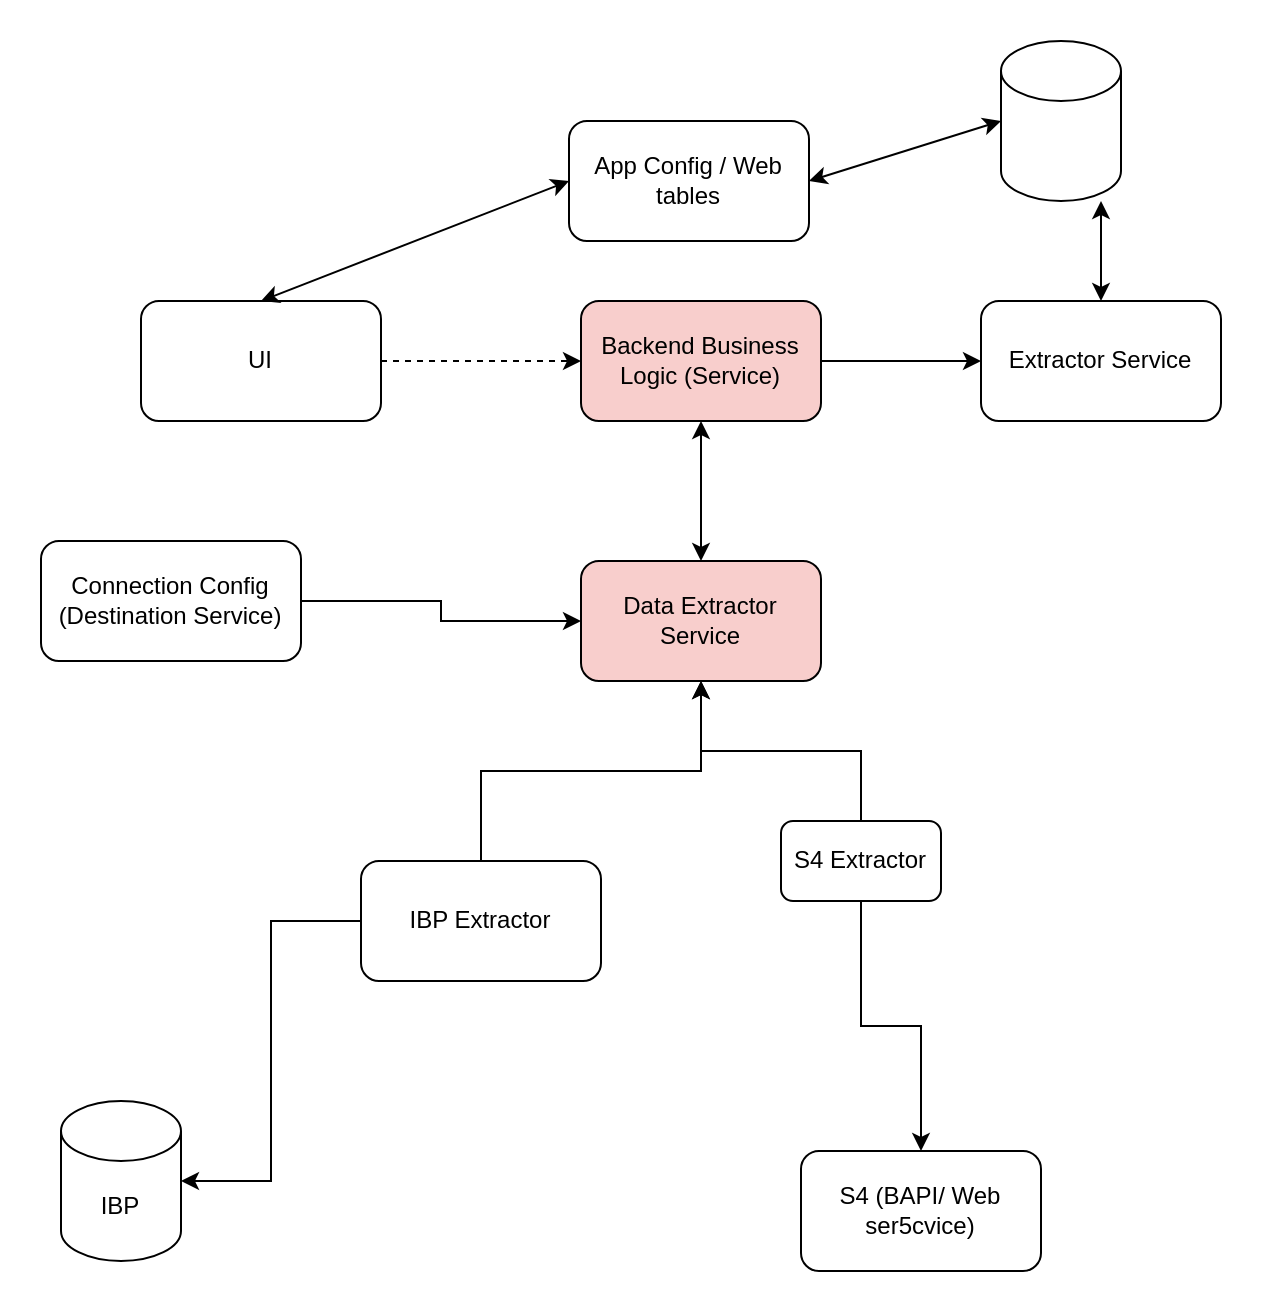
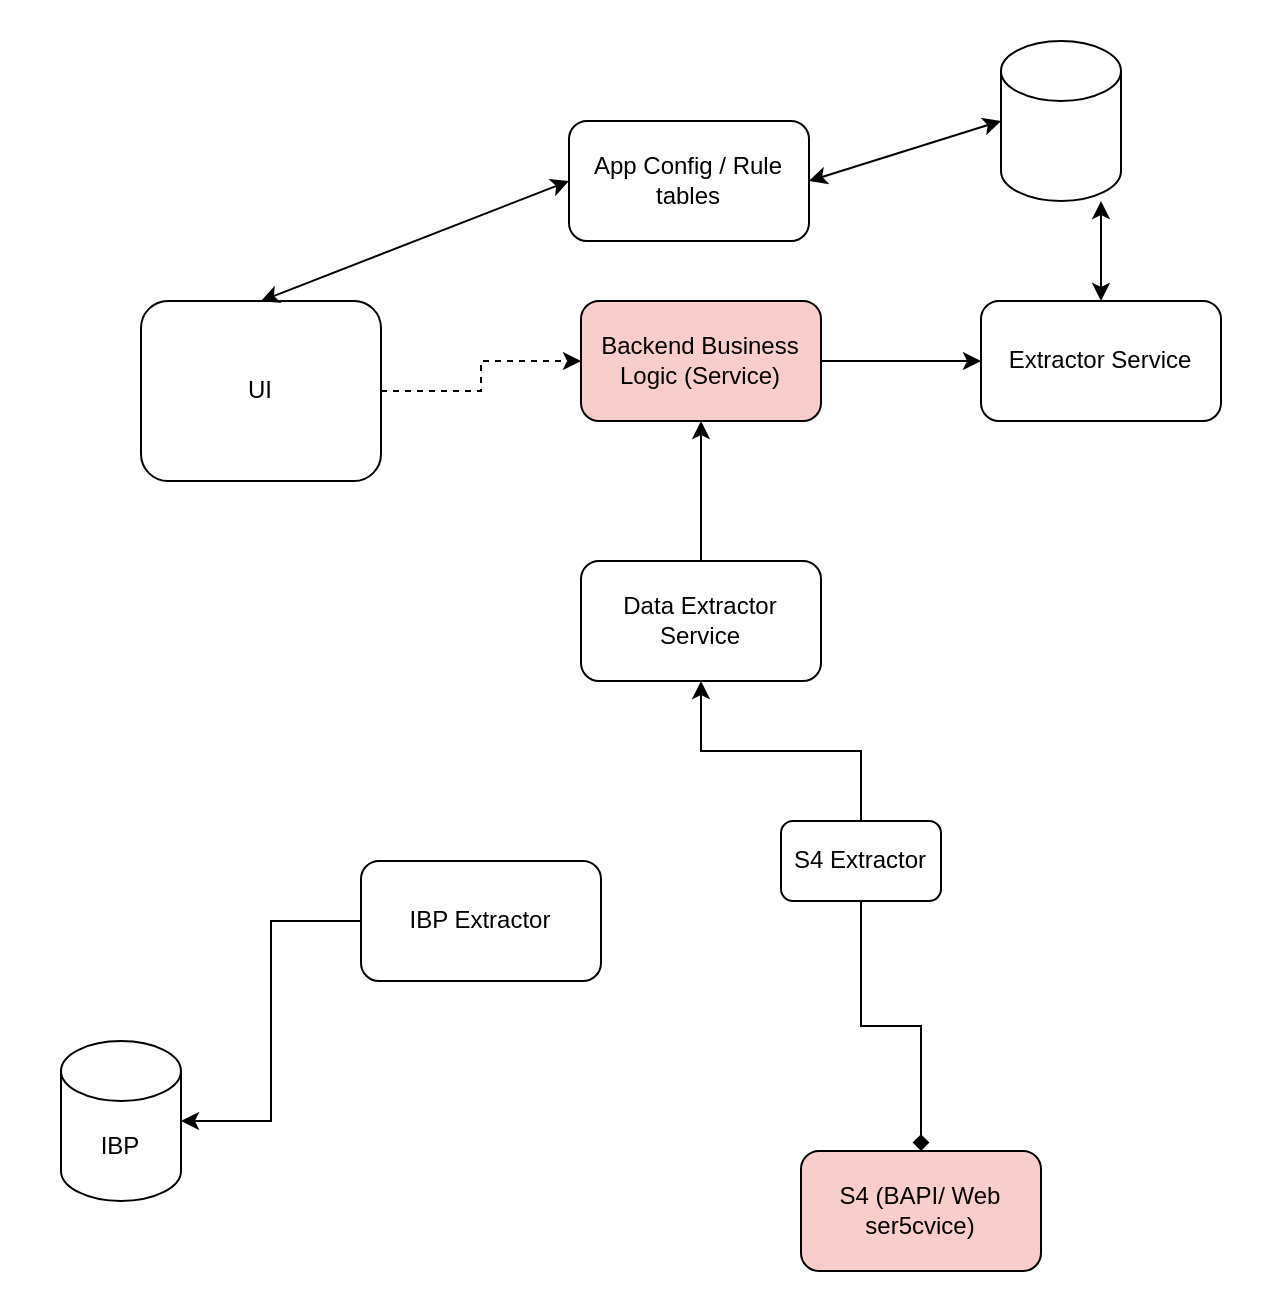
(689, 181) -> (689, 181)
(261, 361) -> (261, 391)
(701, 546) -> (701, 551)
(171, 601) -> none
(441, 604) -> none
(701, 621) -> (701, 621)
(554, 771) -> none
(921, 1136) -> (921, 1135)
(121, 1181) -> (121, 1121)
(921, 1211) -> (921, 1211)
